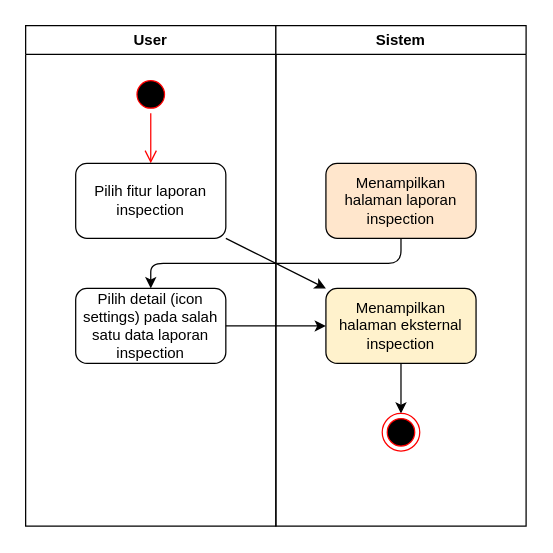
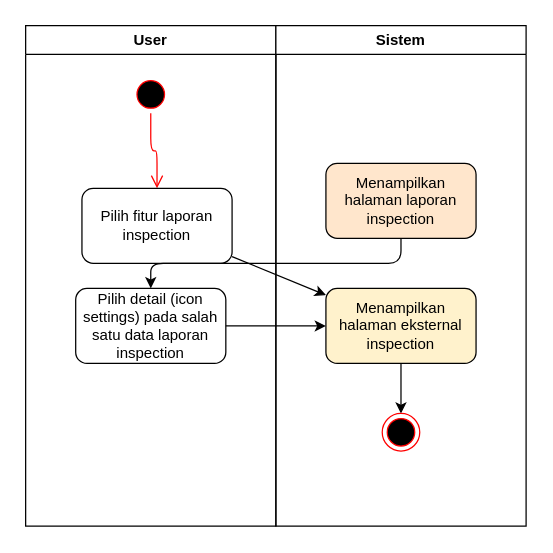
(151, 201) -> (157, 226)
